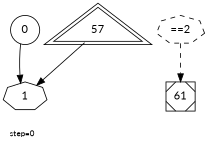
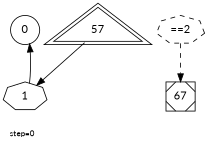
(20, 59) -> (31, 68)
(181, 97) -> (181, 97)
